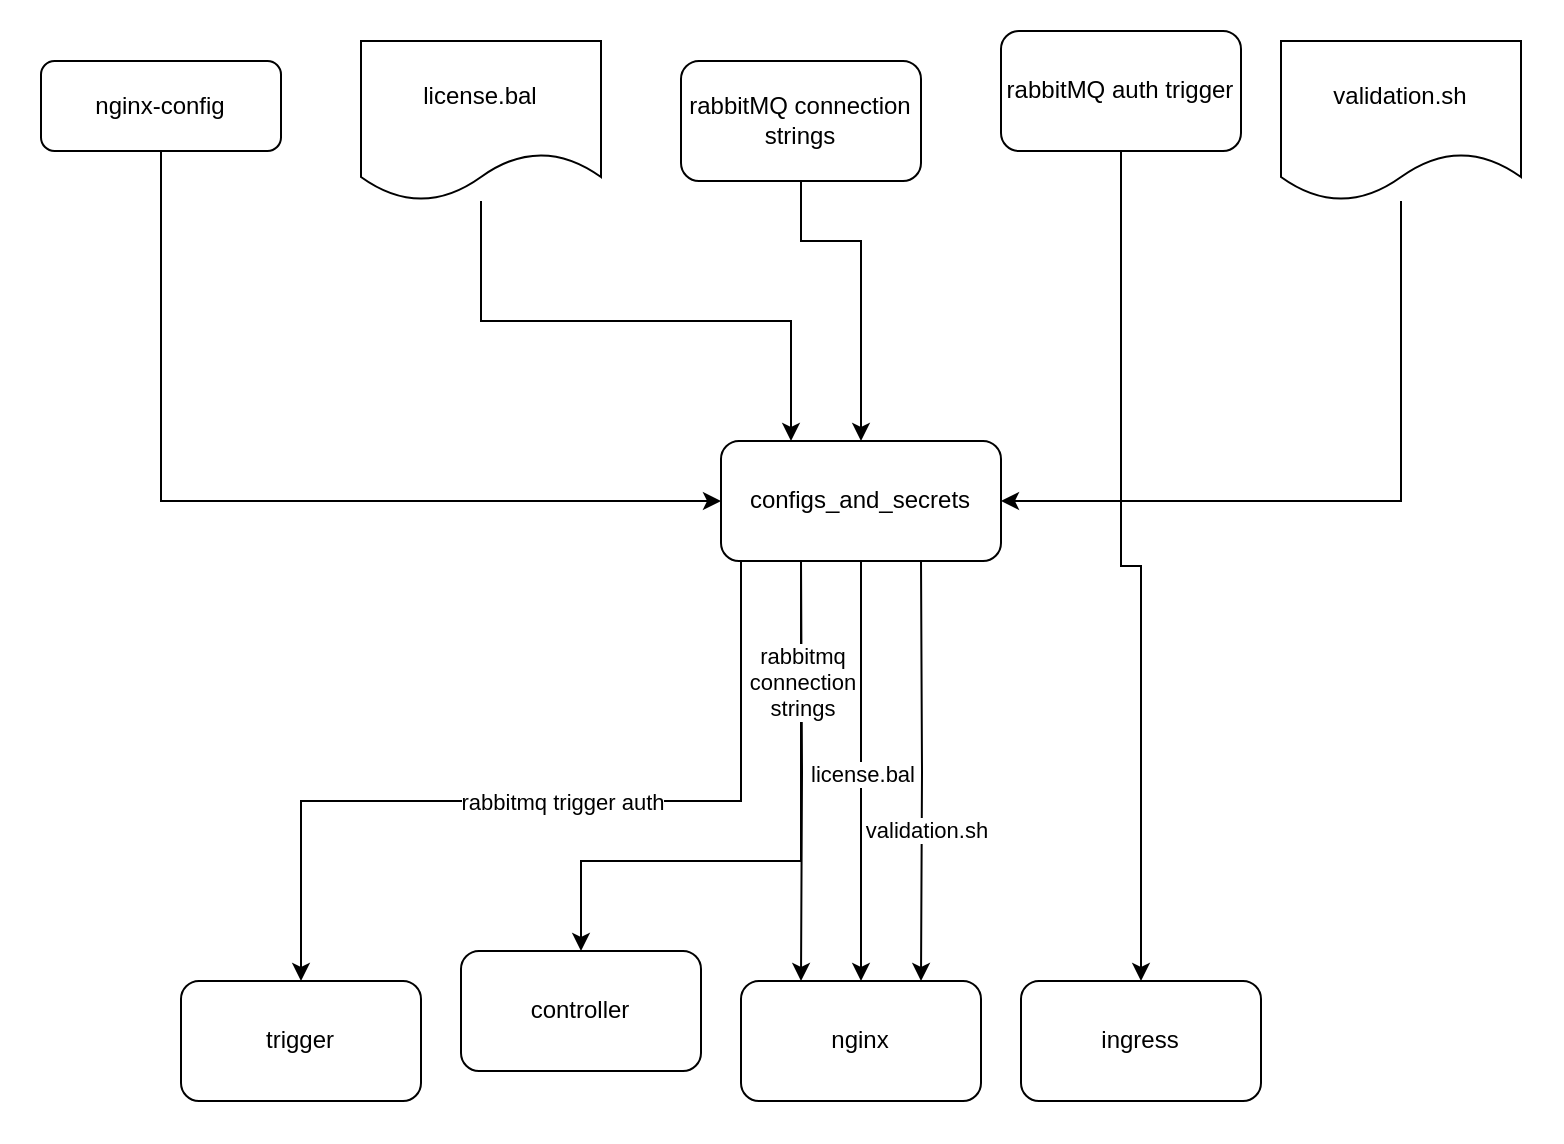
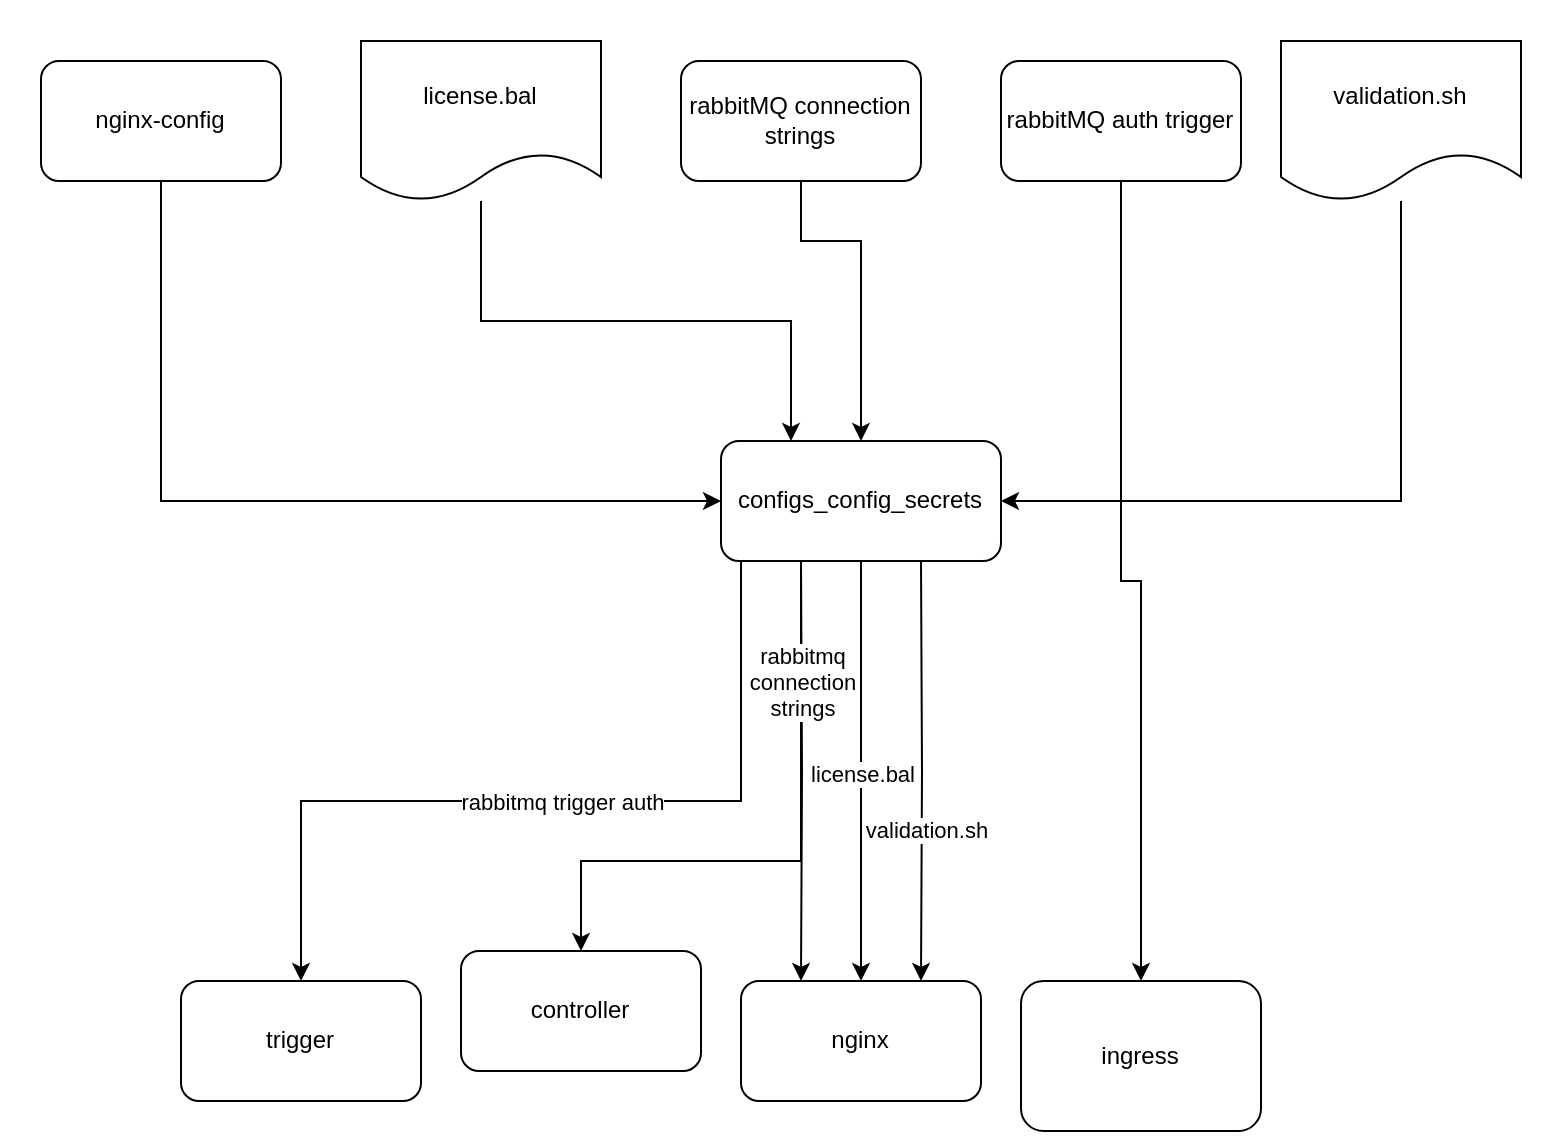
(1121, 91) -> (1121, 121)
(161, 106) -> (161, 121)
(861, 501) -> (861, 501)
(1141, 1041) -> (1141, 1056)
